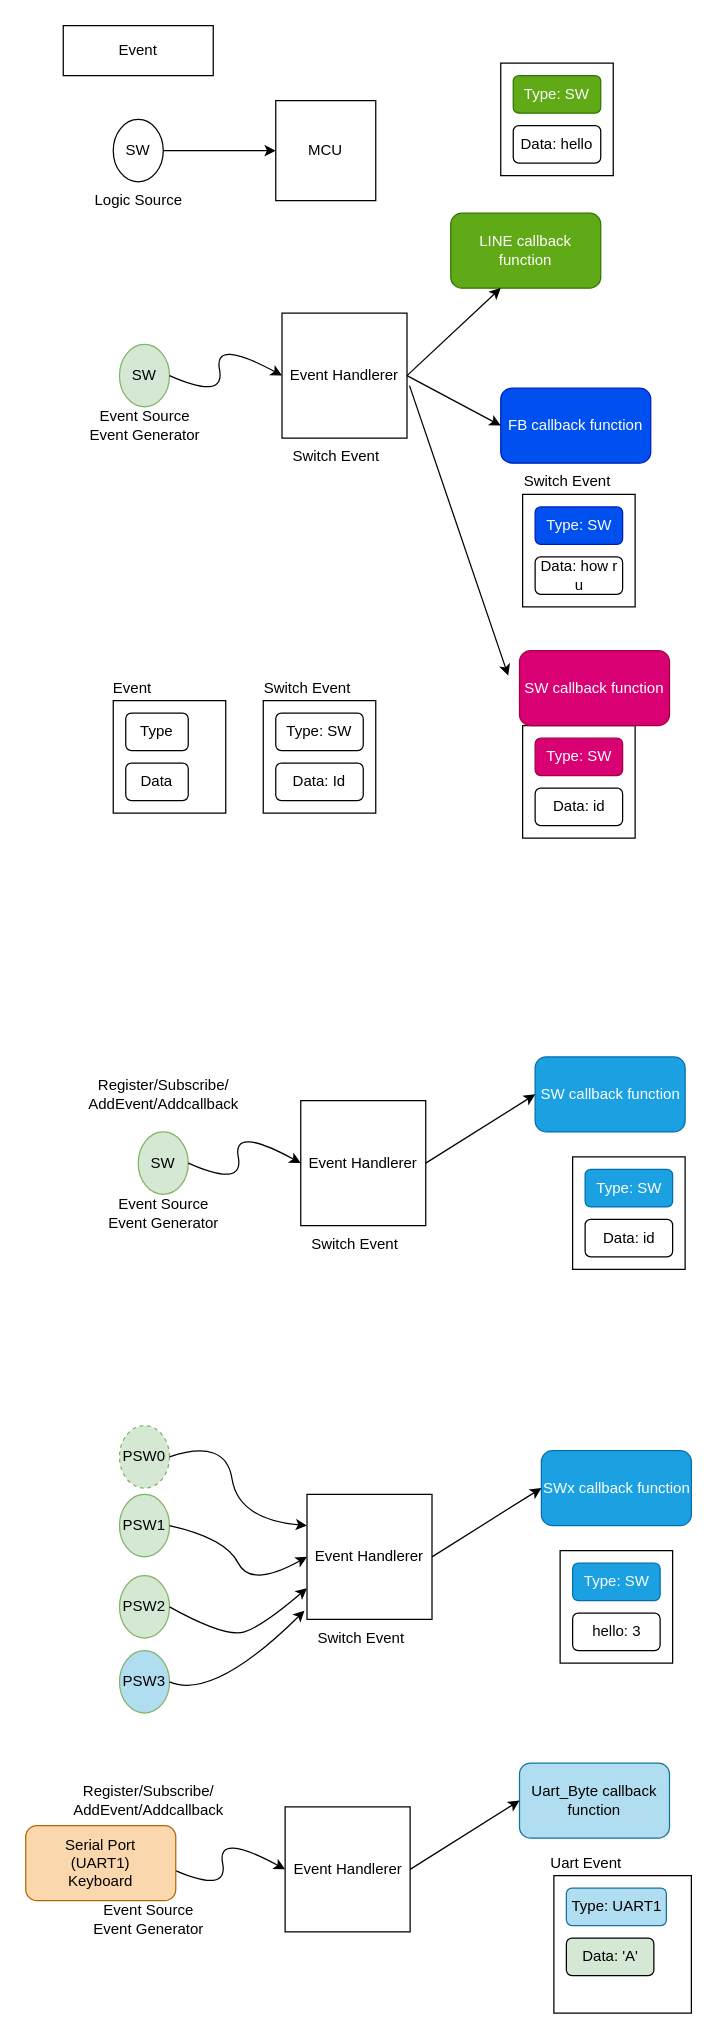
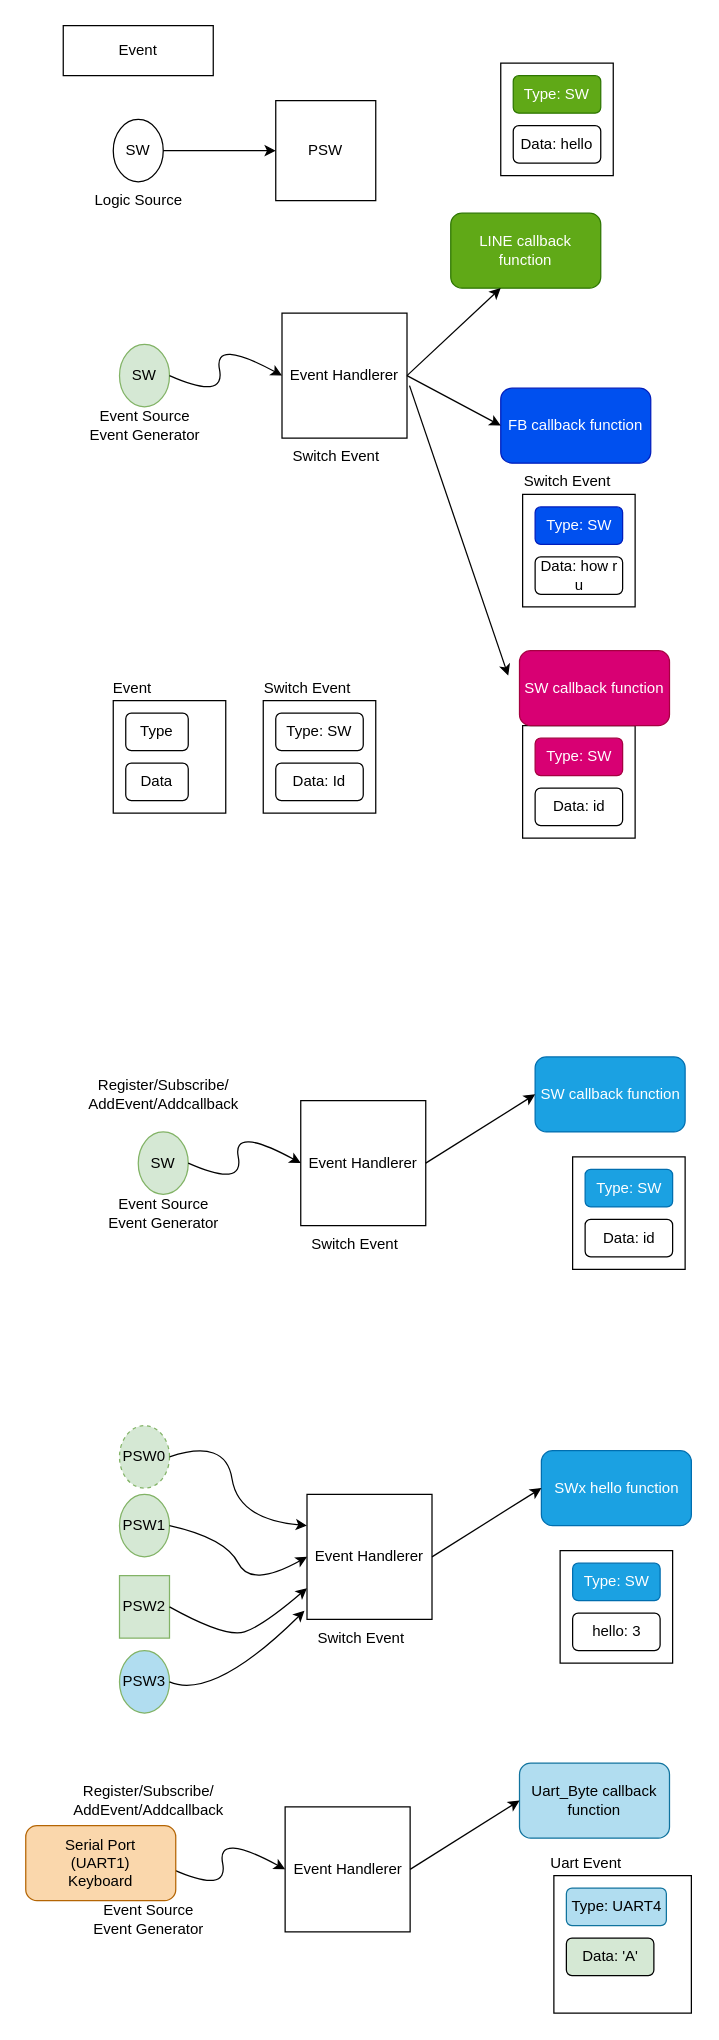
(326, 151) -> (326, 151)
(617, 1488) -> (617, 1488)
(144, 1607) -> (144, 1607)
(617, 1907) -> (617, 1907)
